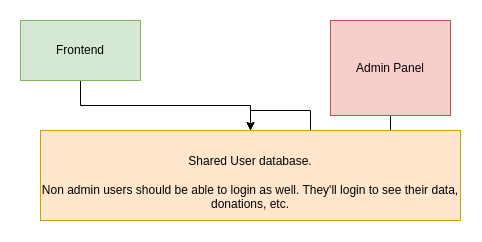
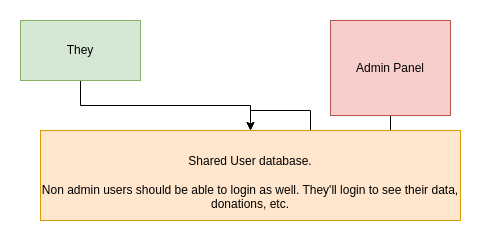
(81, 51) -> (81, 51)
